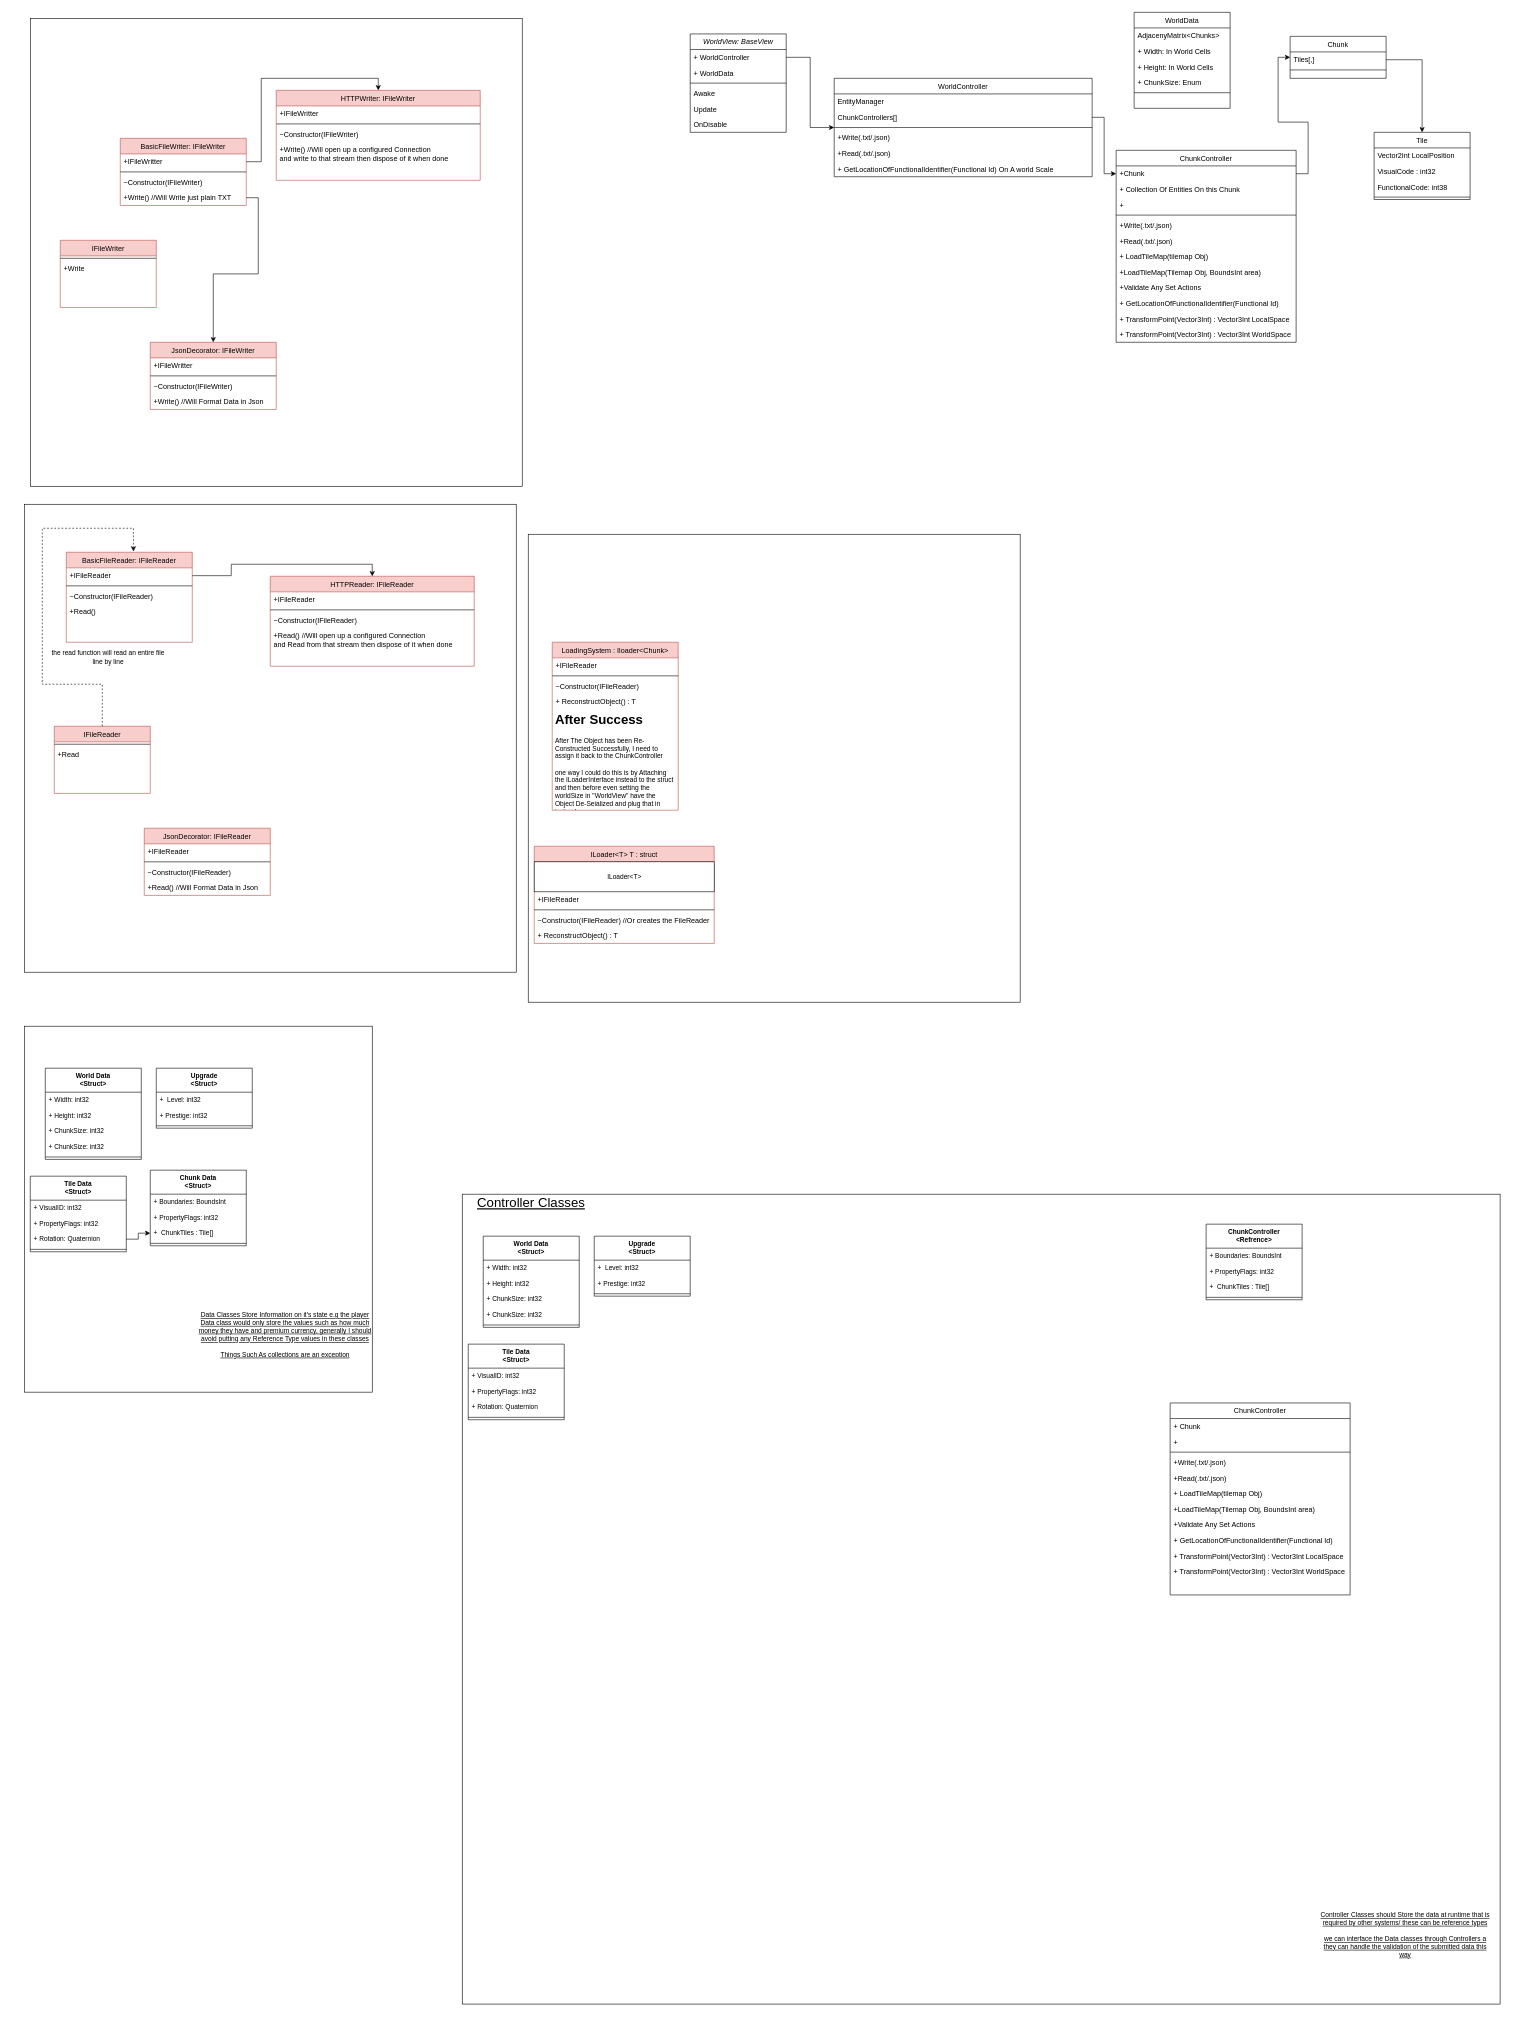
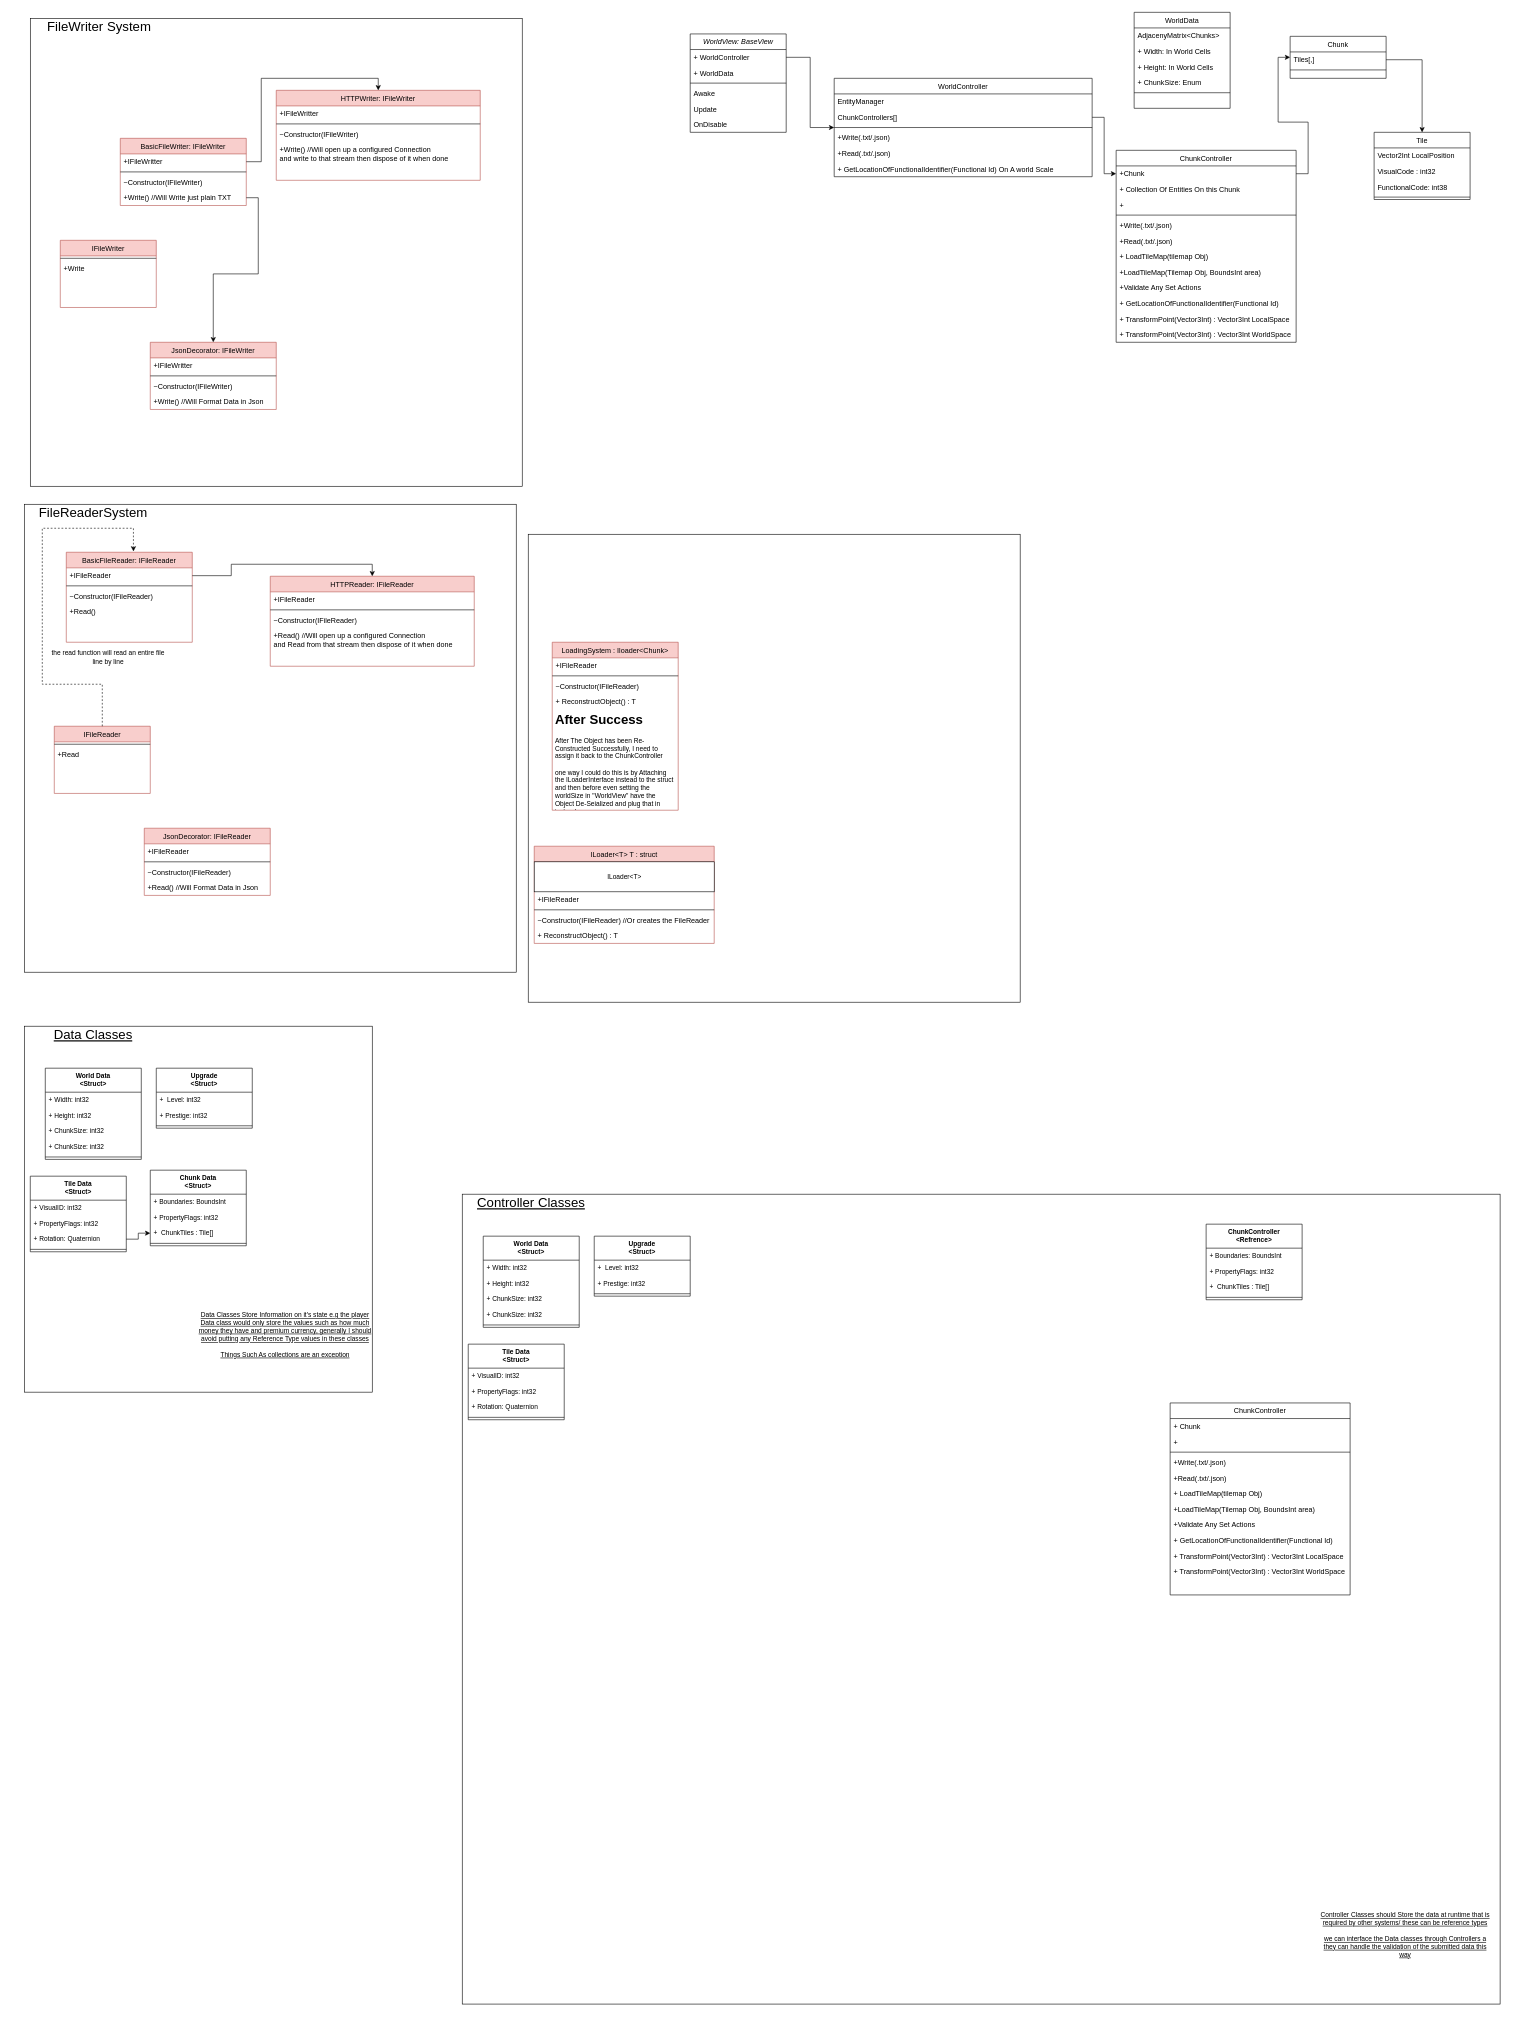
none -> (99, 27)
none -> (93, 513)
none -> (93, 1035)
